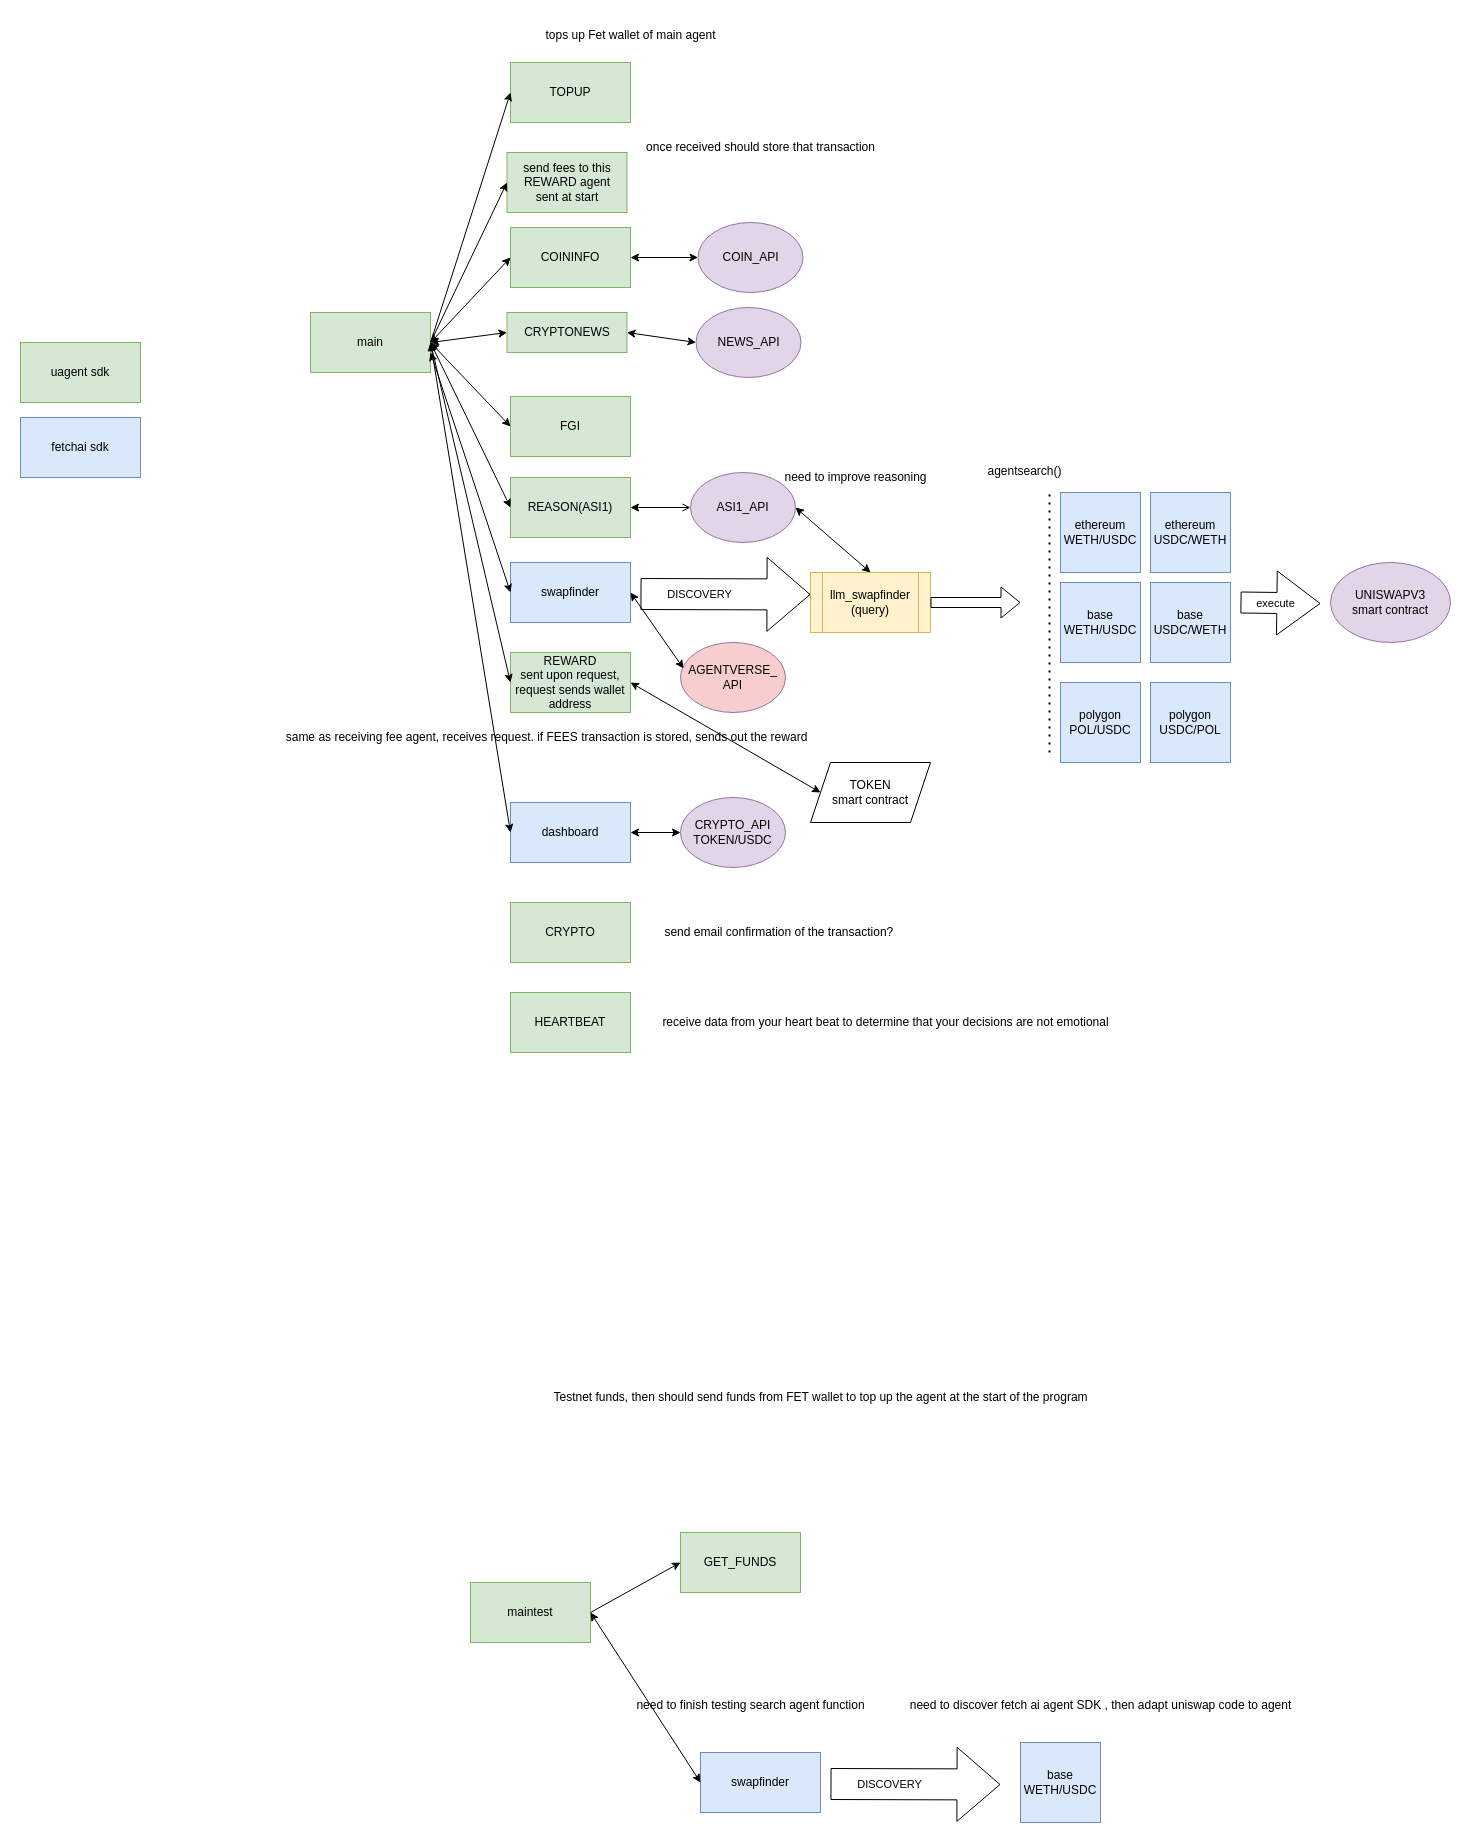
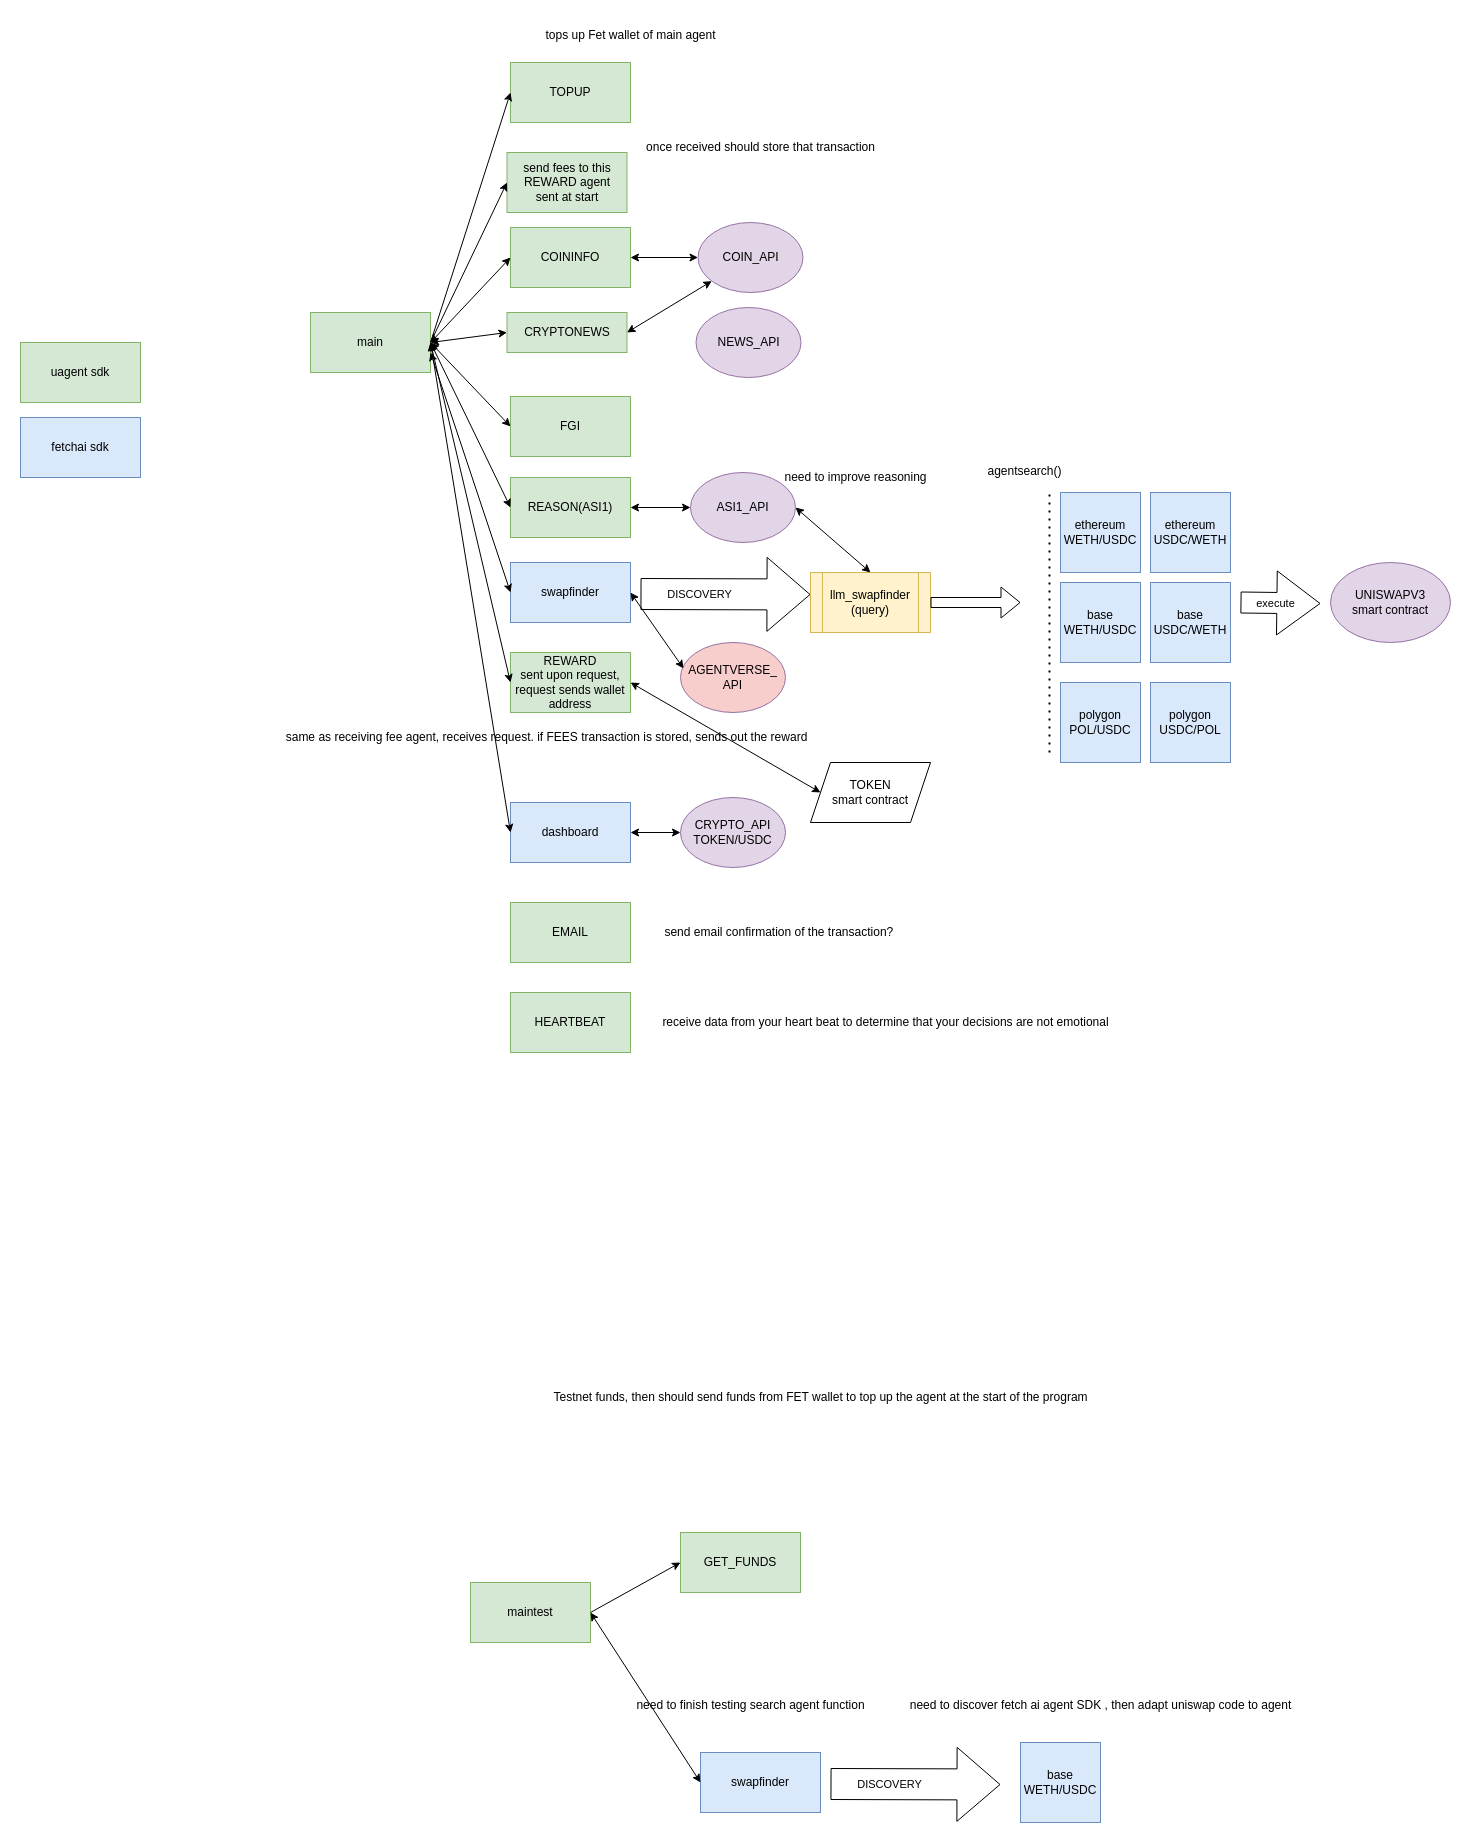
(662, 338) -> (669, 307)
(683, 508) -> (682, 508)
(571, 933) -> (571, 933)
